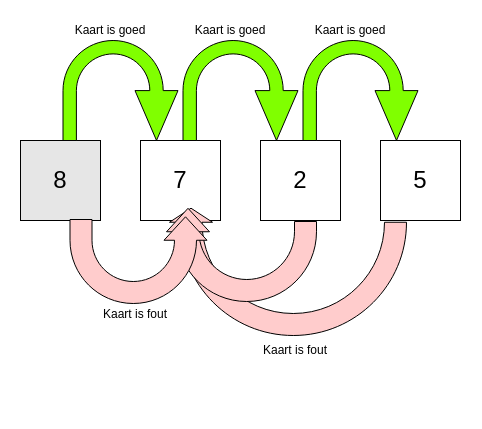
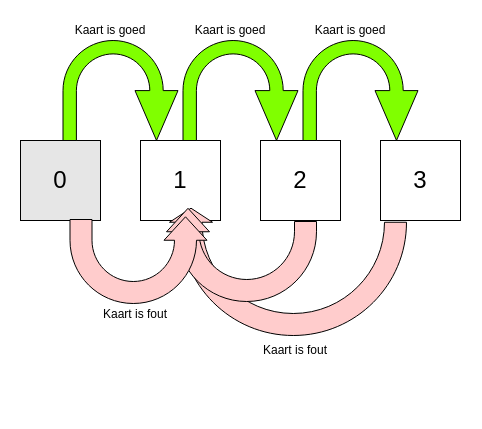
(61, 181) -> (61, 181)
(181, 181) -> (181, 181)
(421, 181) -> (421, 181)
